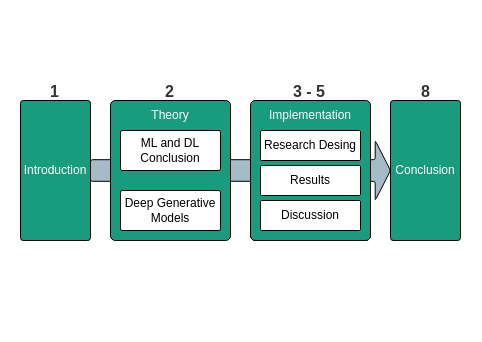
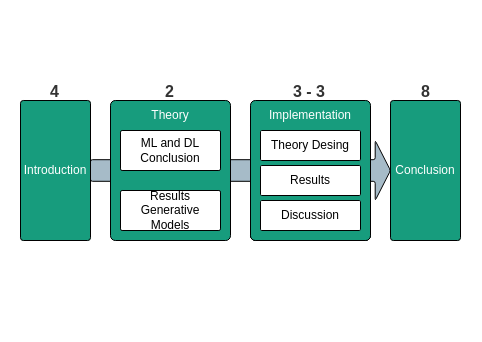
(55, 81) -> (55, 81)
(312, 81) -> (312, 81)
(311, 146) -> (311, 146)
(171, 211) -> (171, 211)
